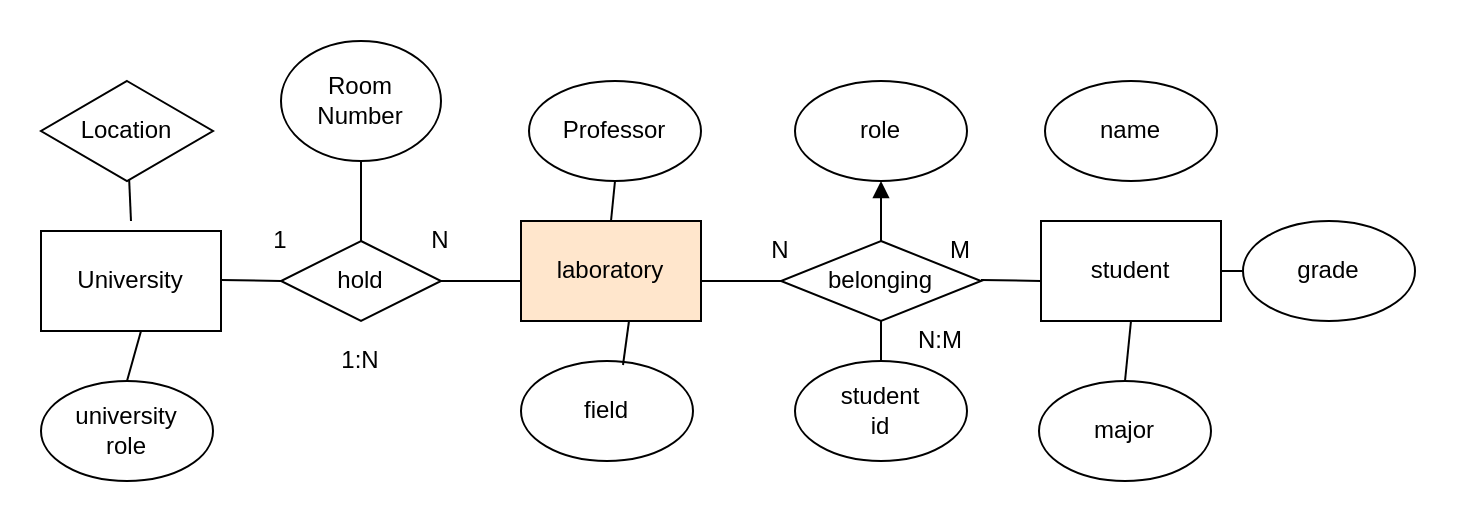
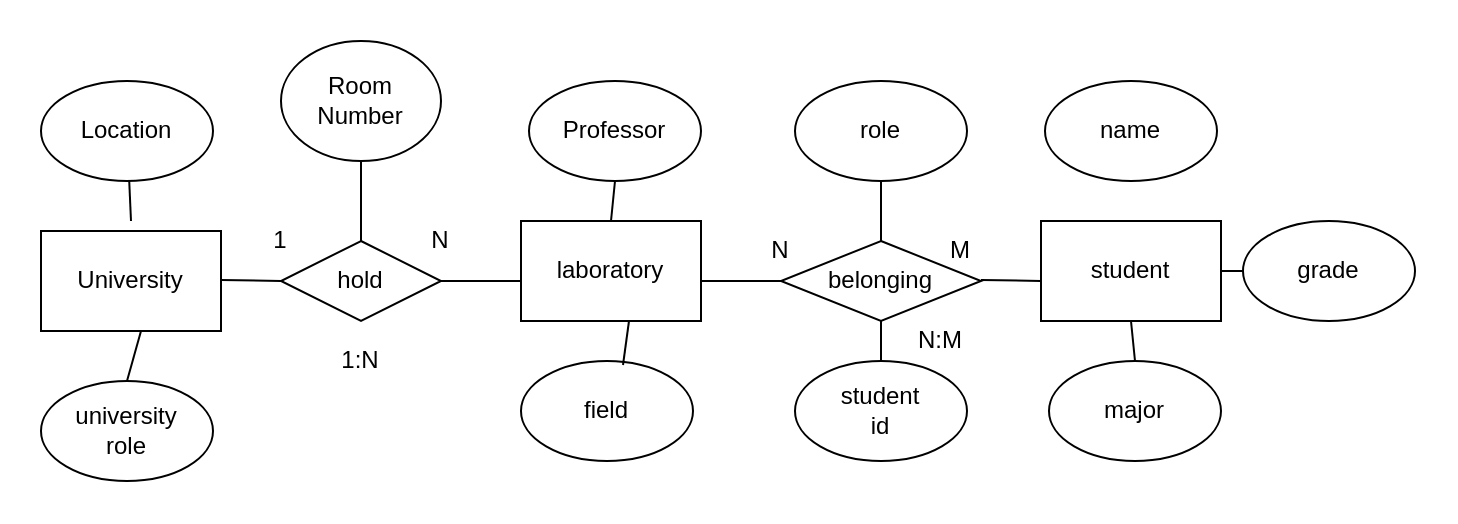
(127, 131) -> (127, 131)
(881, 198) -> (881, 191)
(611, 271) -> (611, 271)
(1125, 431) -> (1135, 411)
